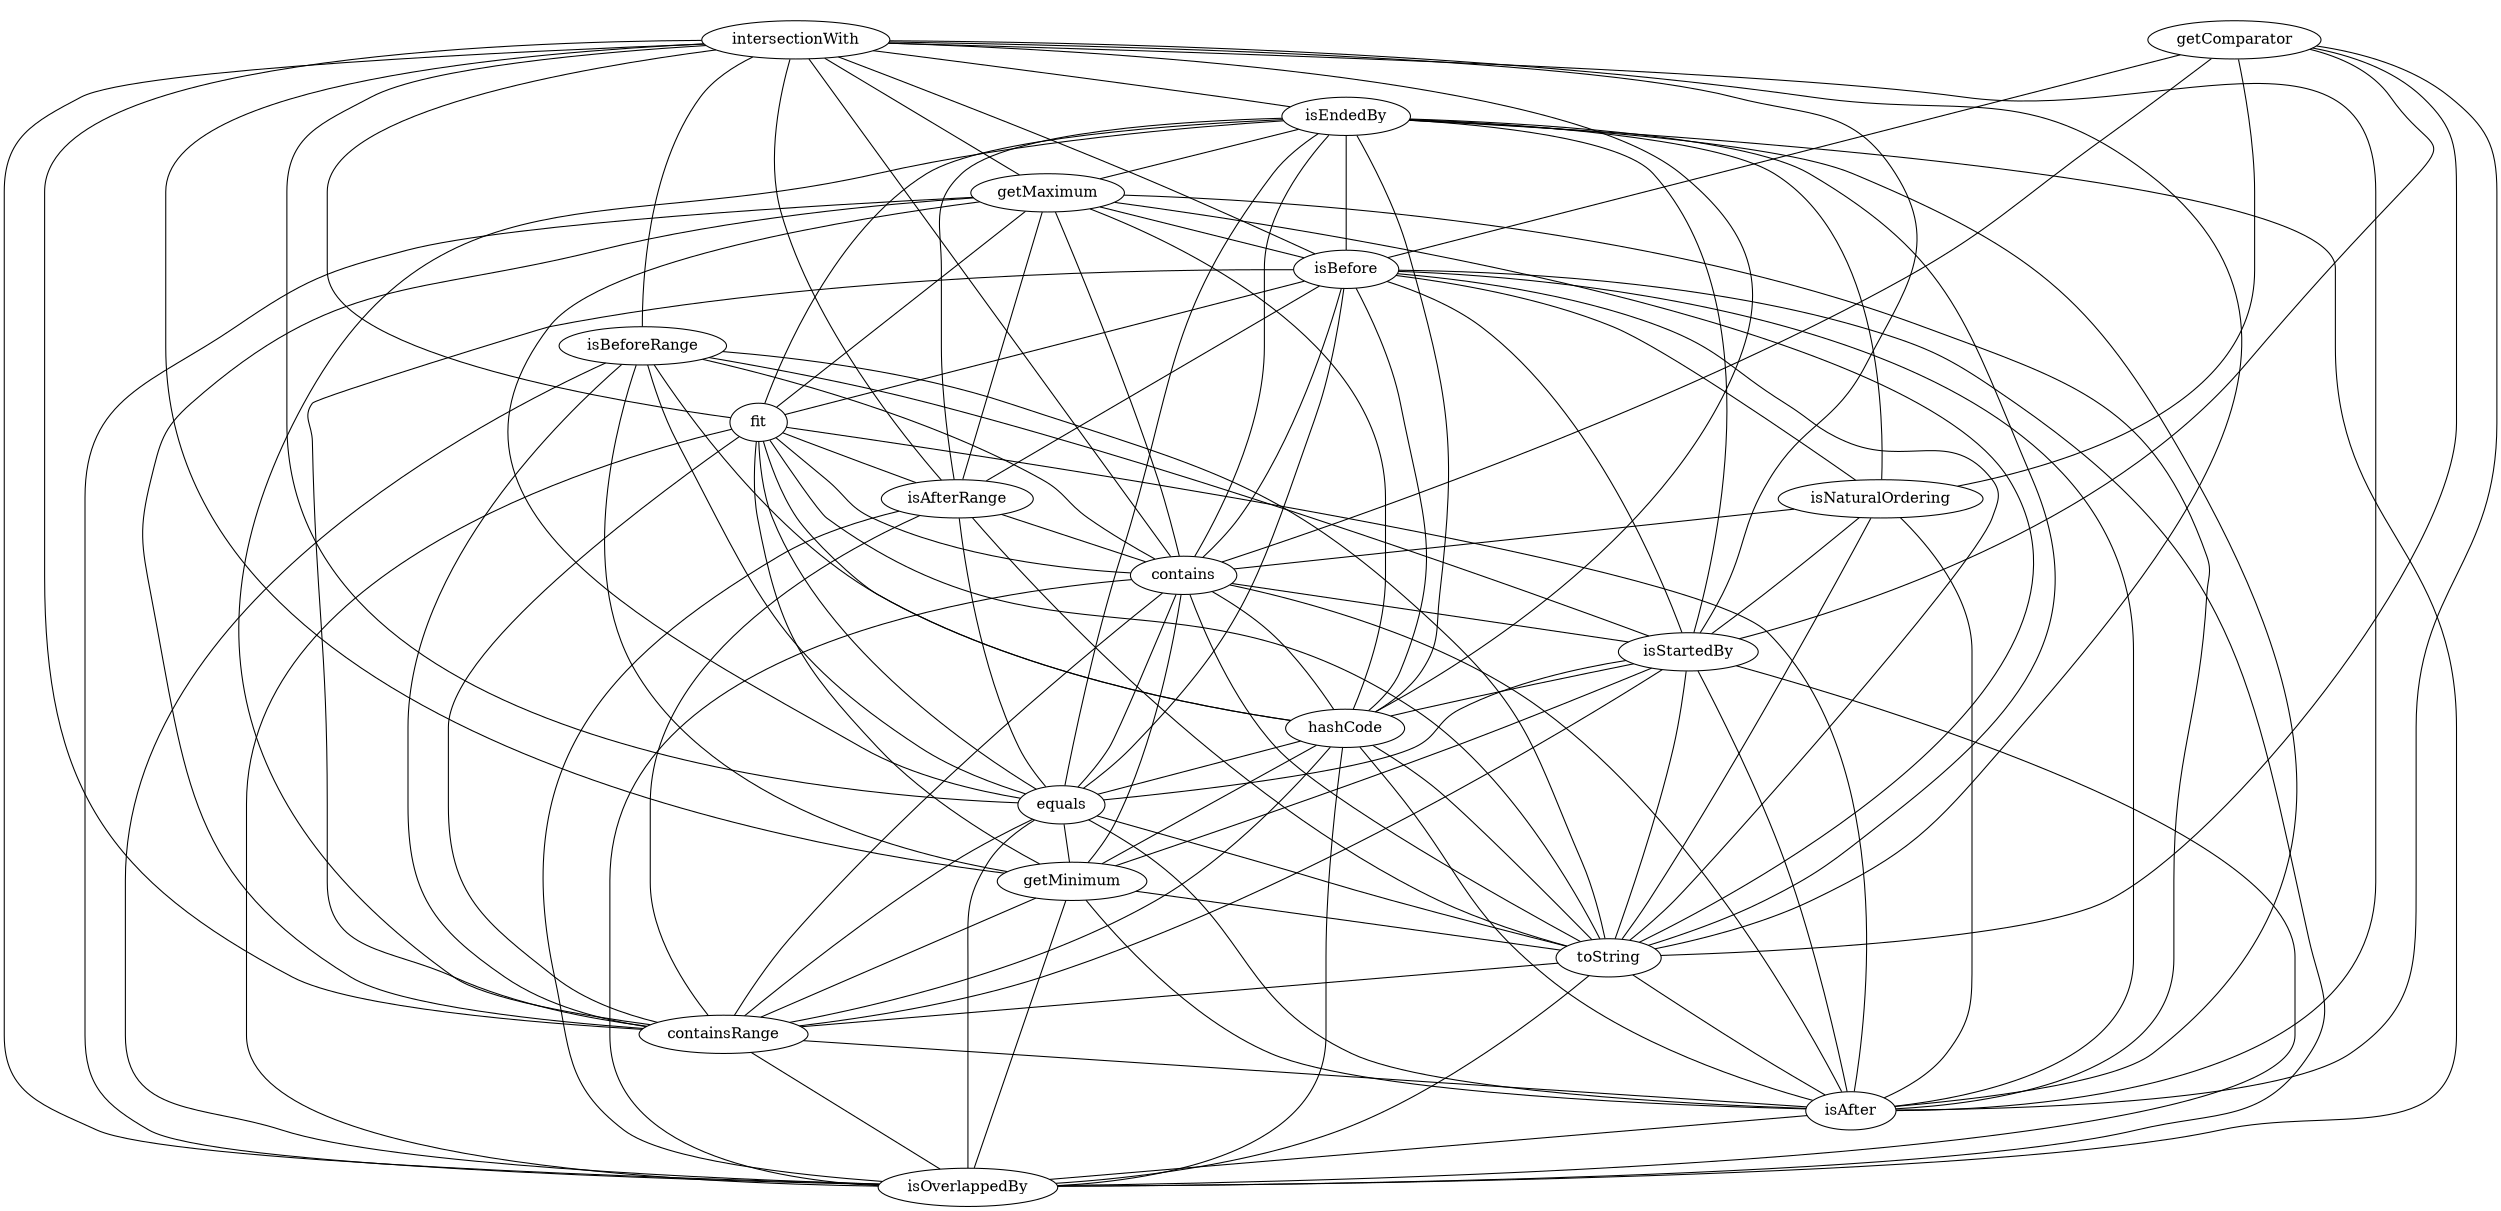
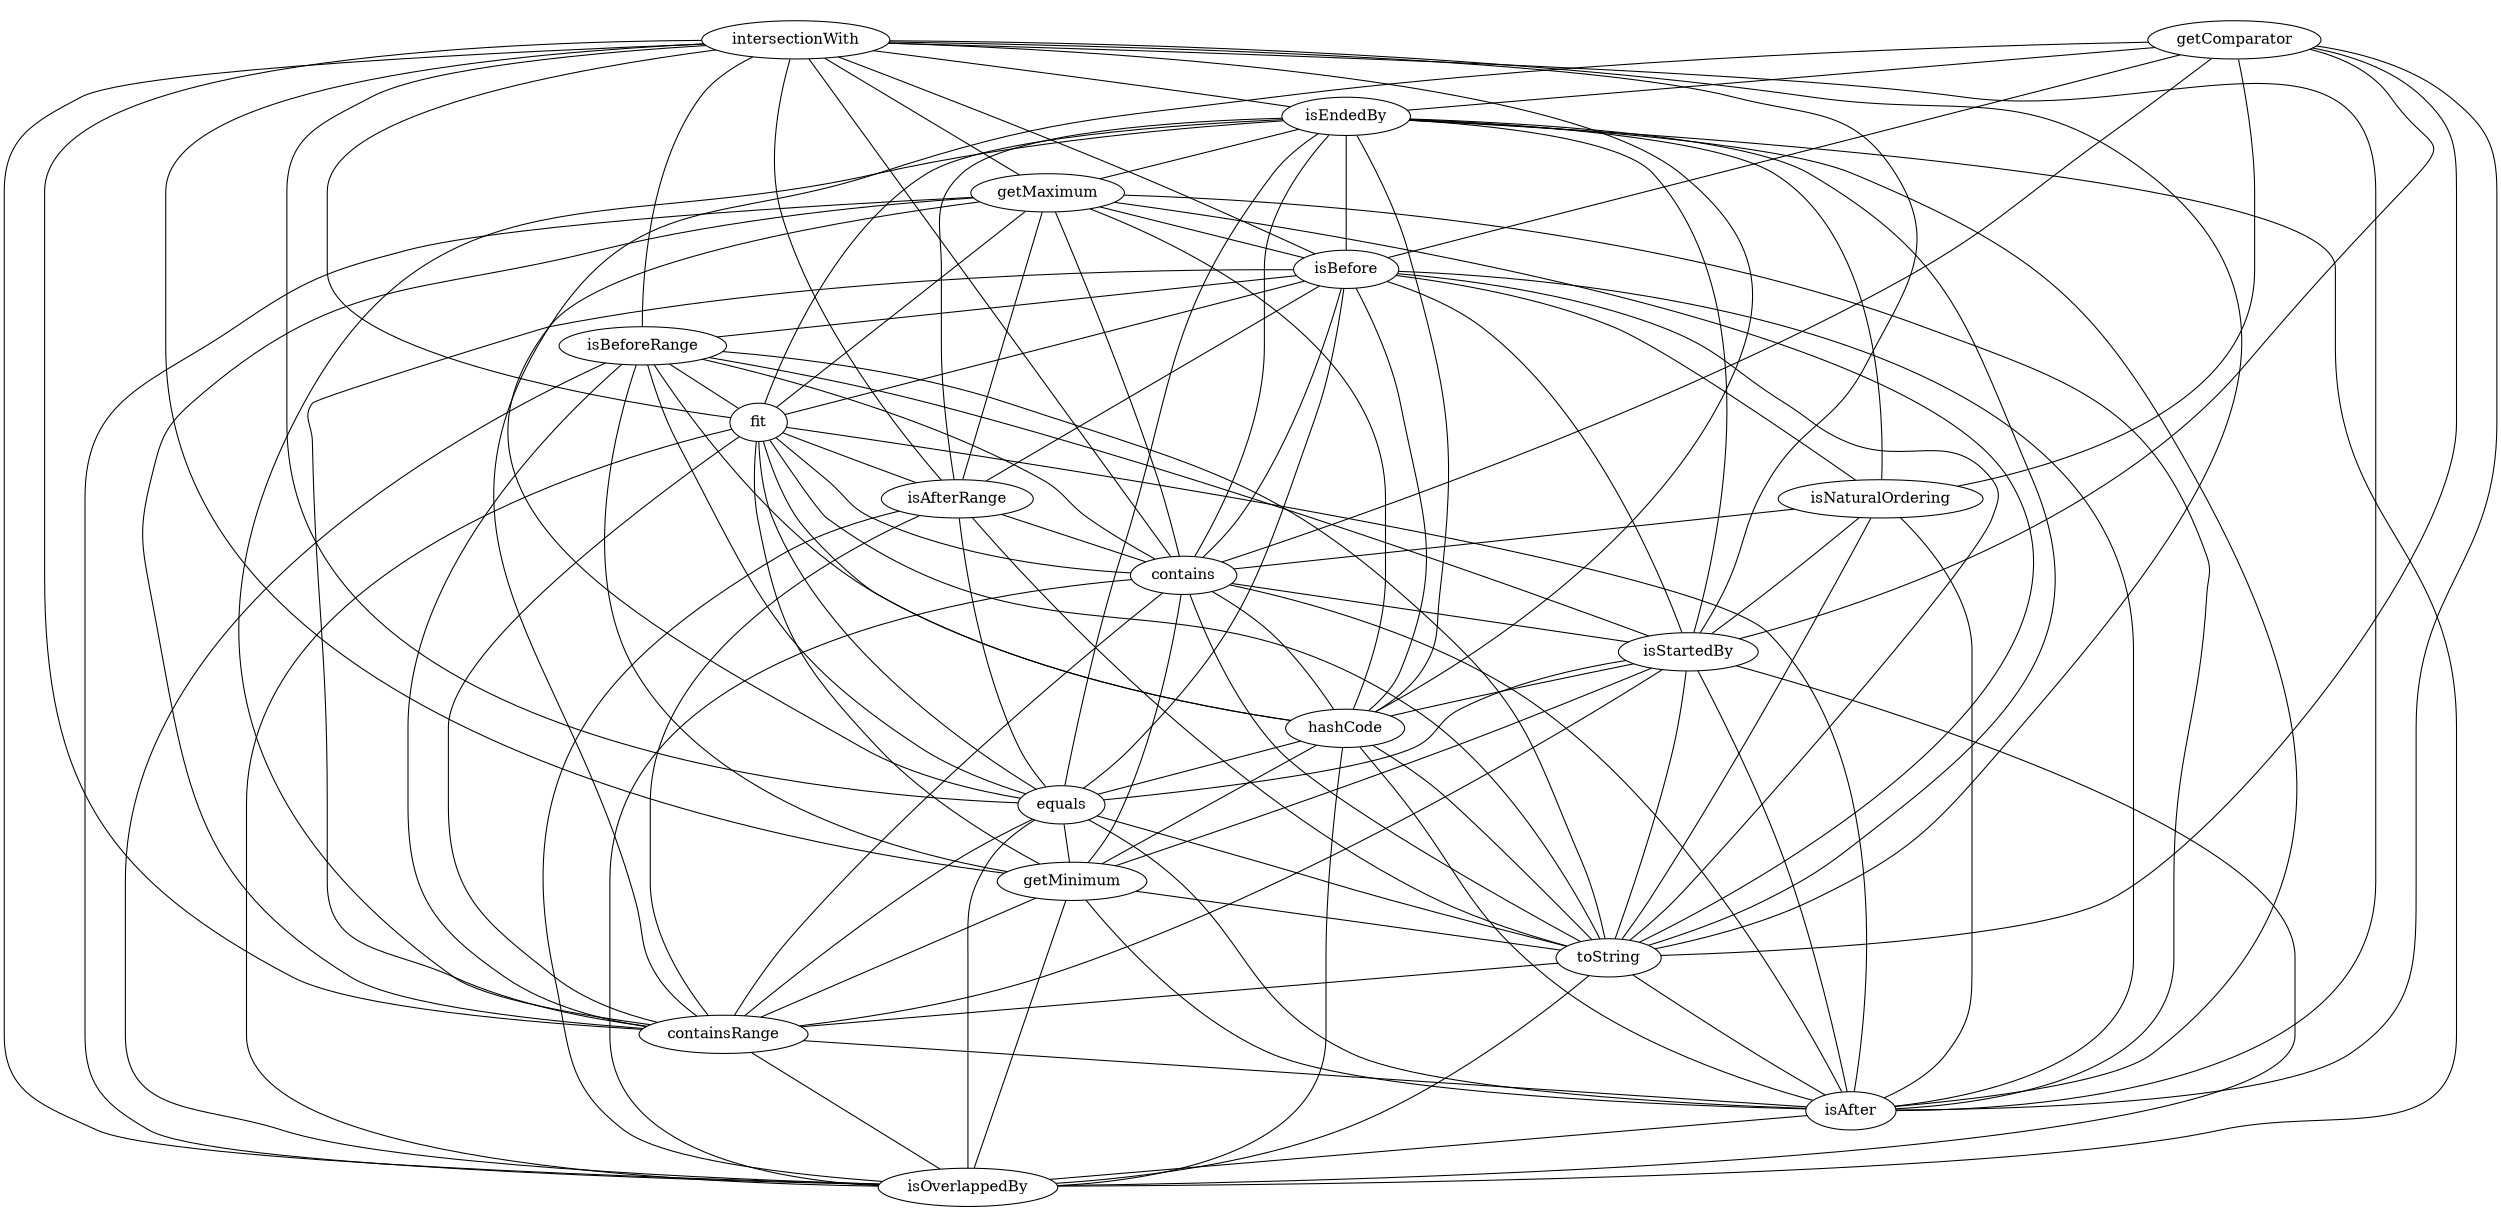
none -> (1819, 76)
none -> (704, 386)
(1131, 700) -> none
(1087, 935) -> (954, 150)
(2308, 935) -> (1007, 306)
